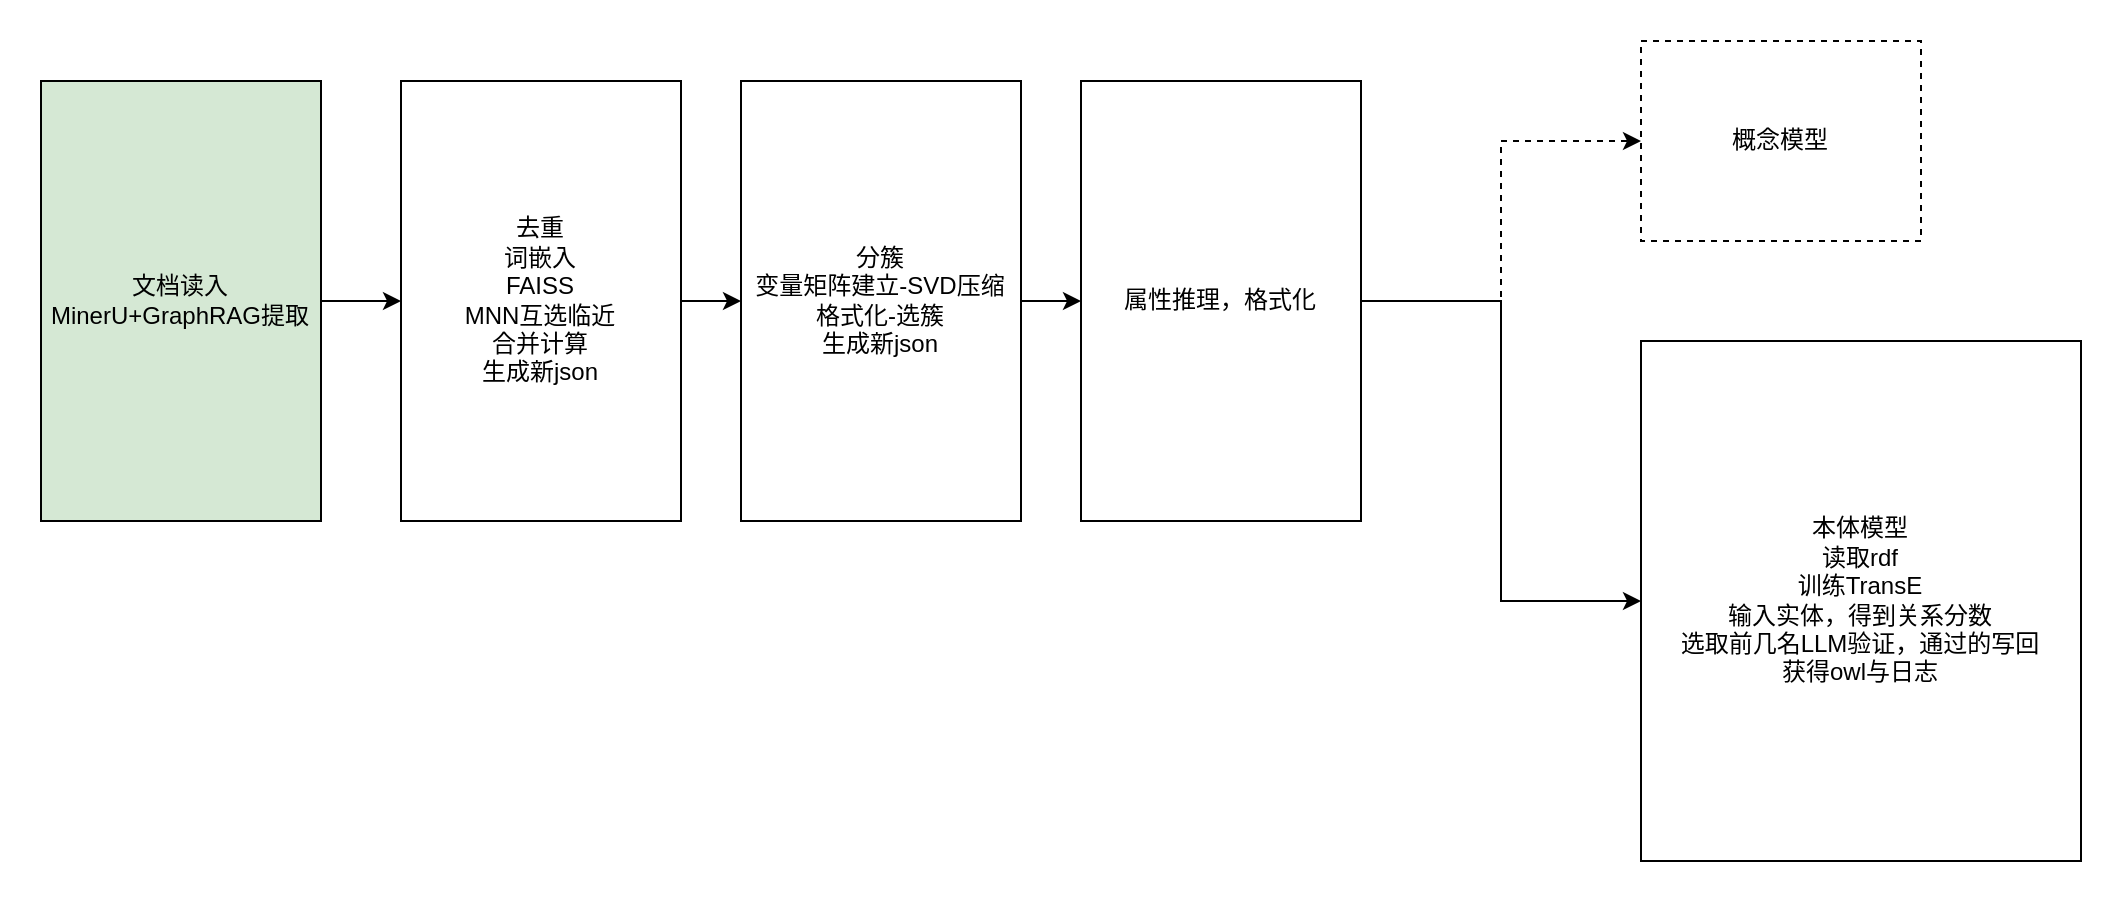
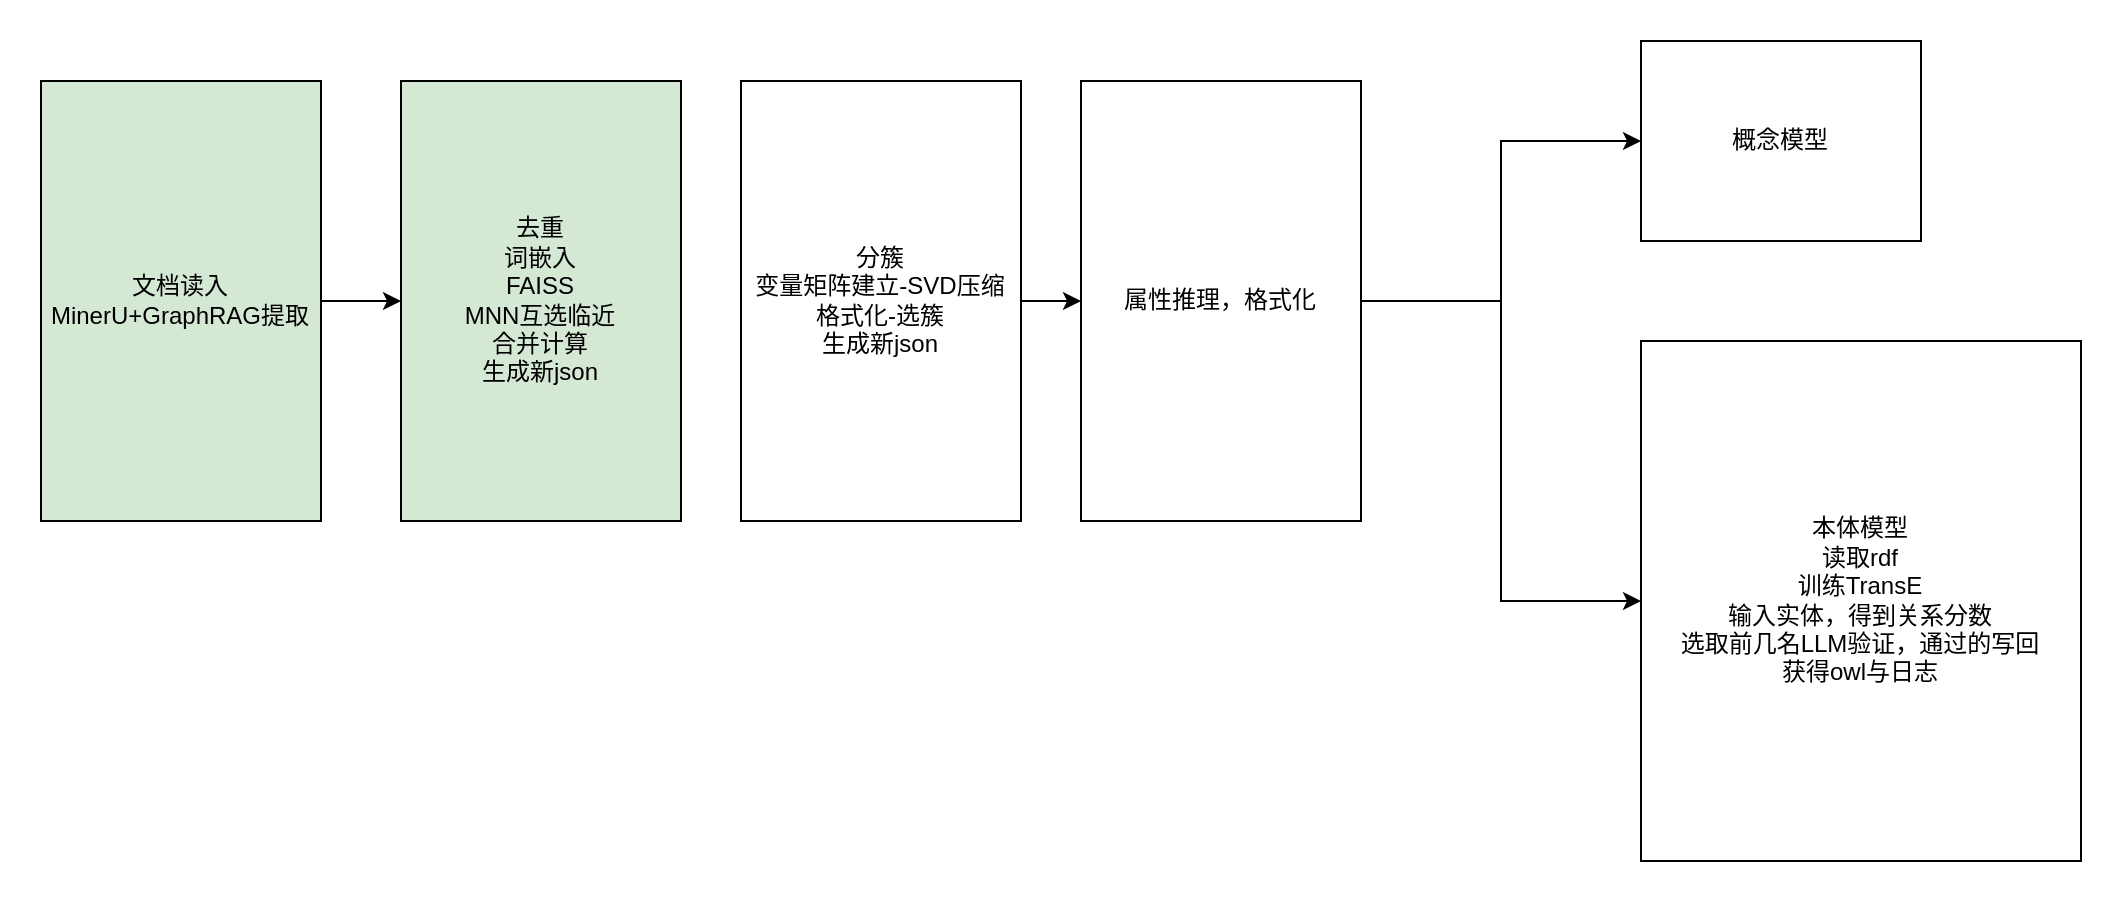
(1781, 141) -> (1781, 141)
(1501, 159) -> (1501, 159)
(541, 301) -> (541, 301)
(718, 301) -> none
